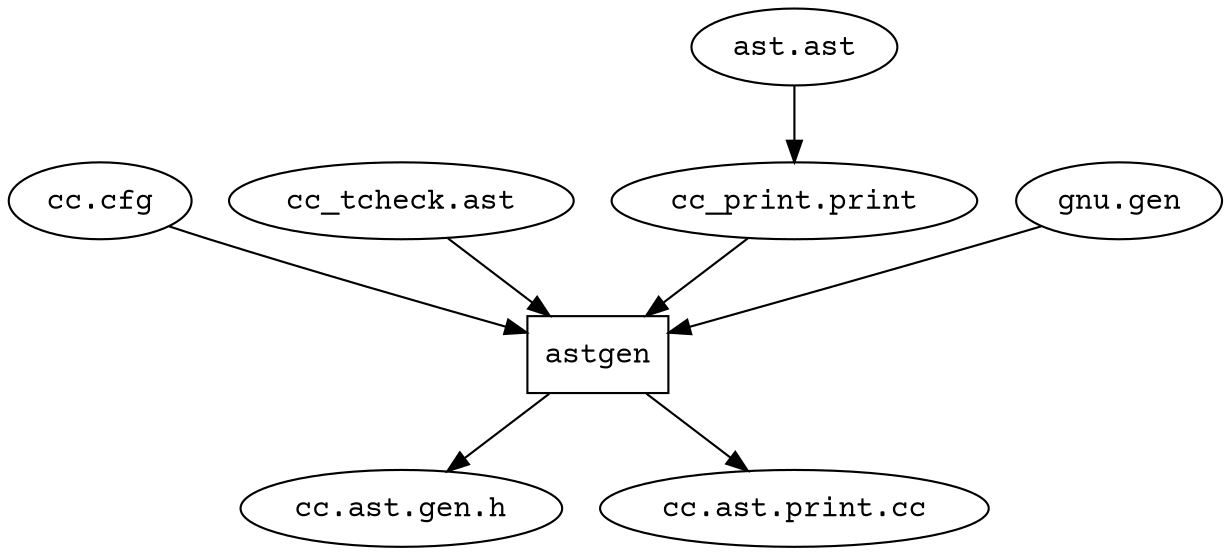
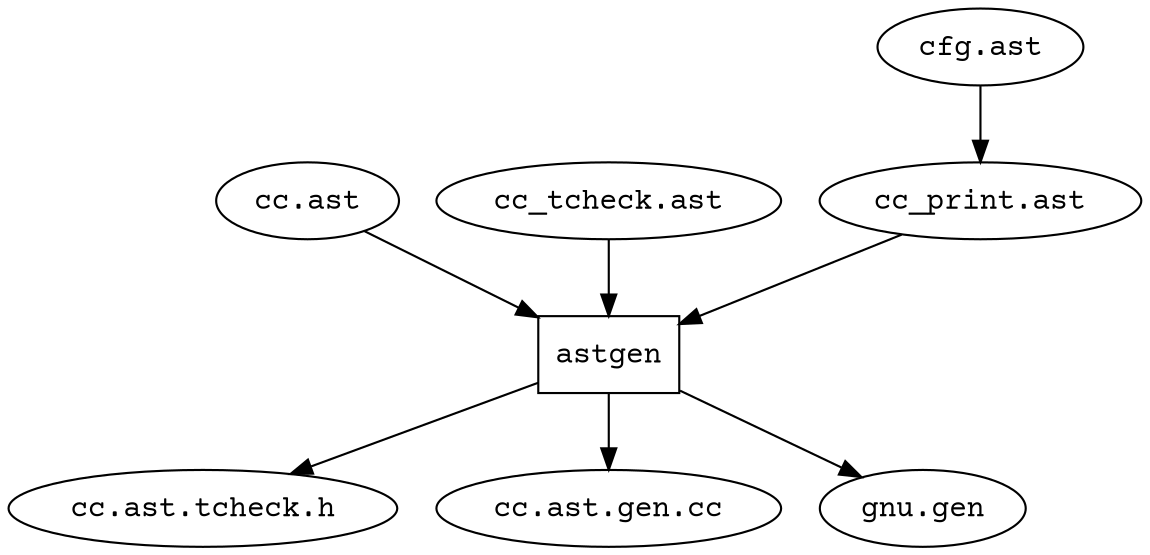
(794, 47) -> (980, 47)
(100, 201) -> (308, 201)
(794, 201) -> (980, 201)
(865, 277) -> (761, 429)
(401, 508) -> (203, 508)
(794, 508) -> (609, 508)
